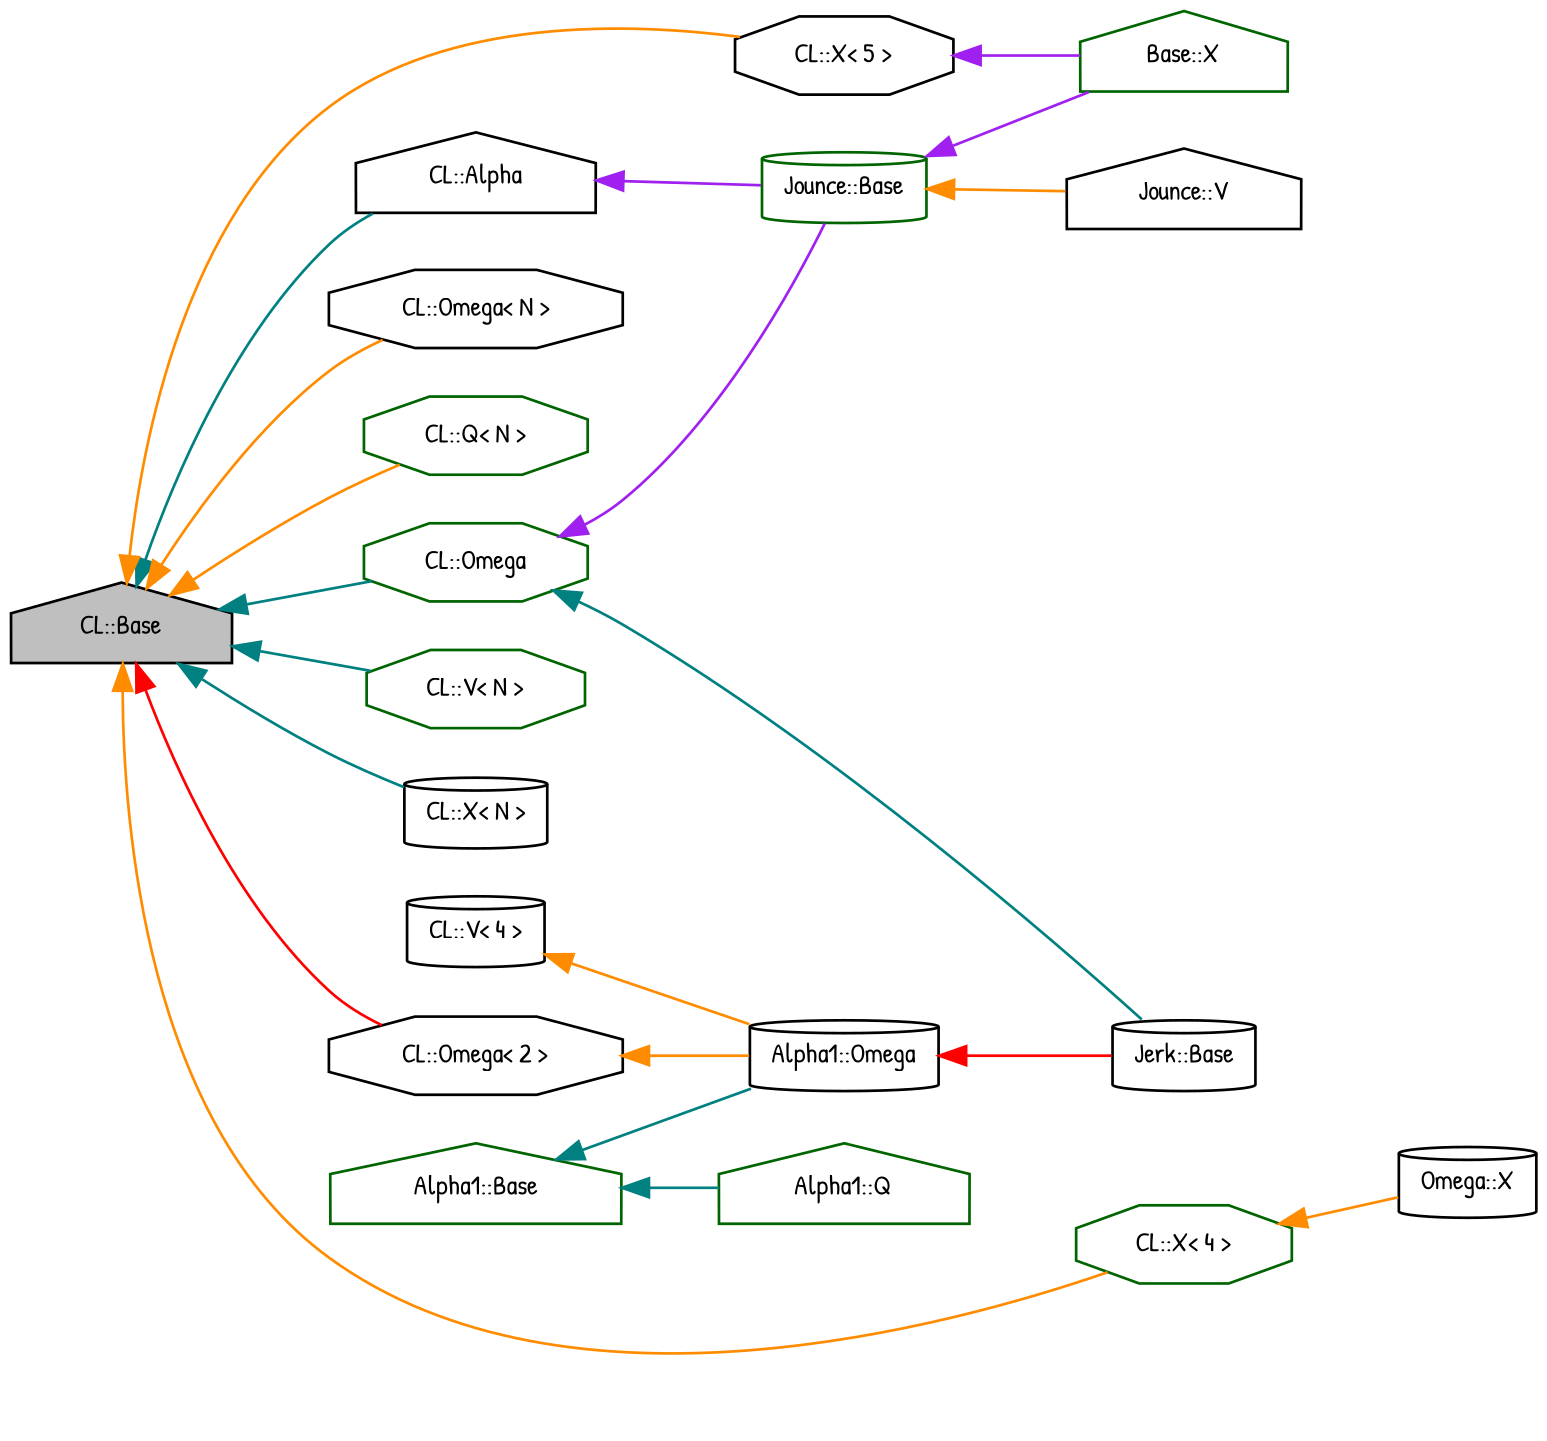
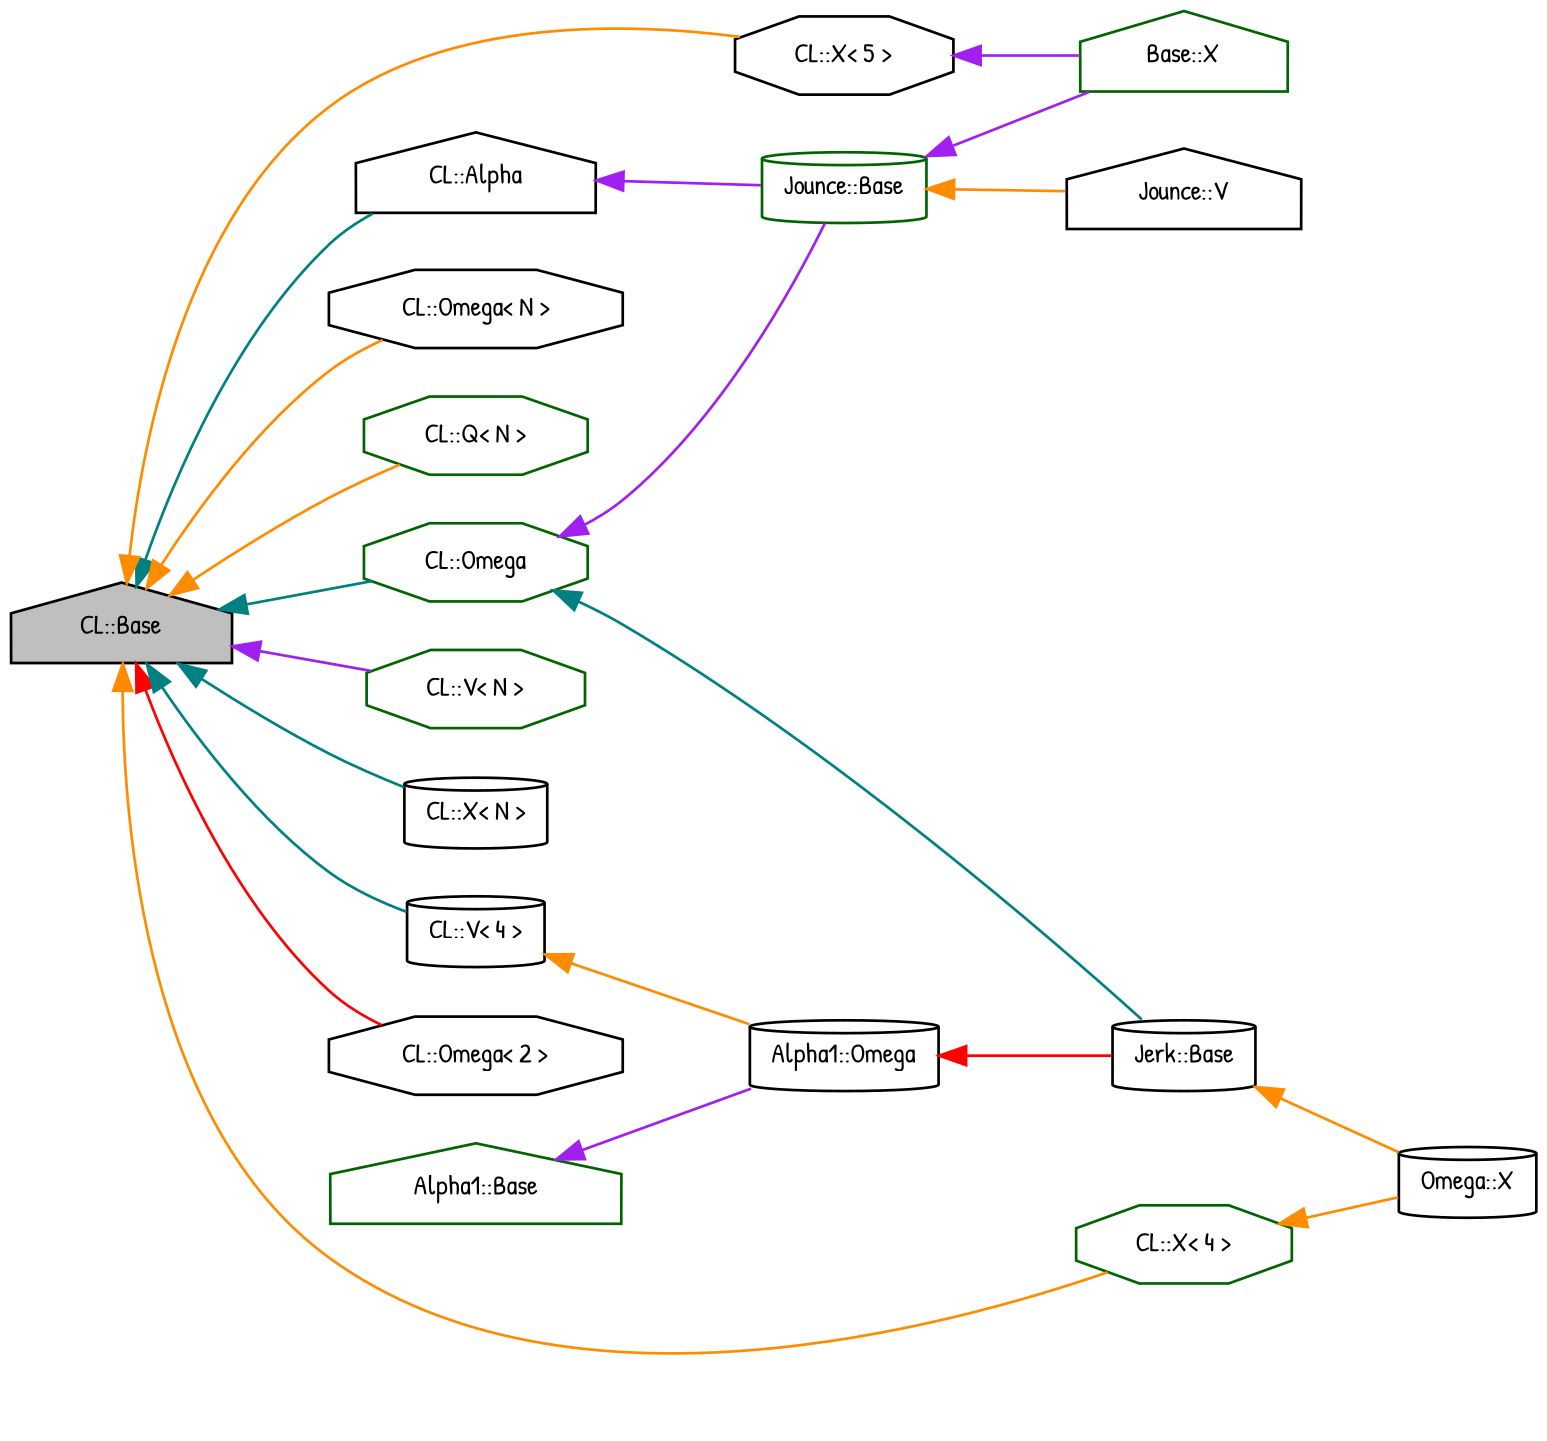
(315, 661) -> (315, 661)
none -> (268, 819)
(699, 1056) -> none
(667, 1119) -> (667, 1119)
none -> (1339, 1125)
(844, 1188) -> none
